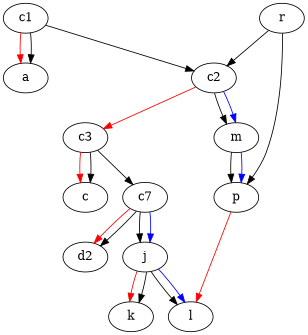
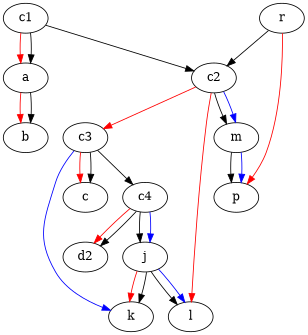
(277, 108) -> (277, 108)
none -> (26, 138)
(145, 197) -> (145, 197)
none -> (44, 239)
(215, 253) -> (199, 193)
